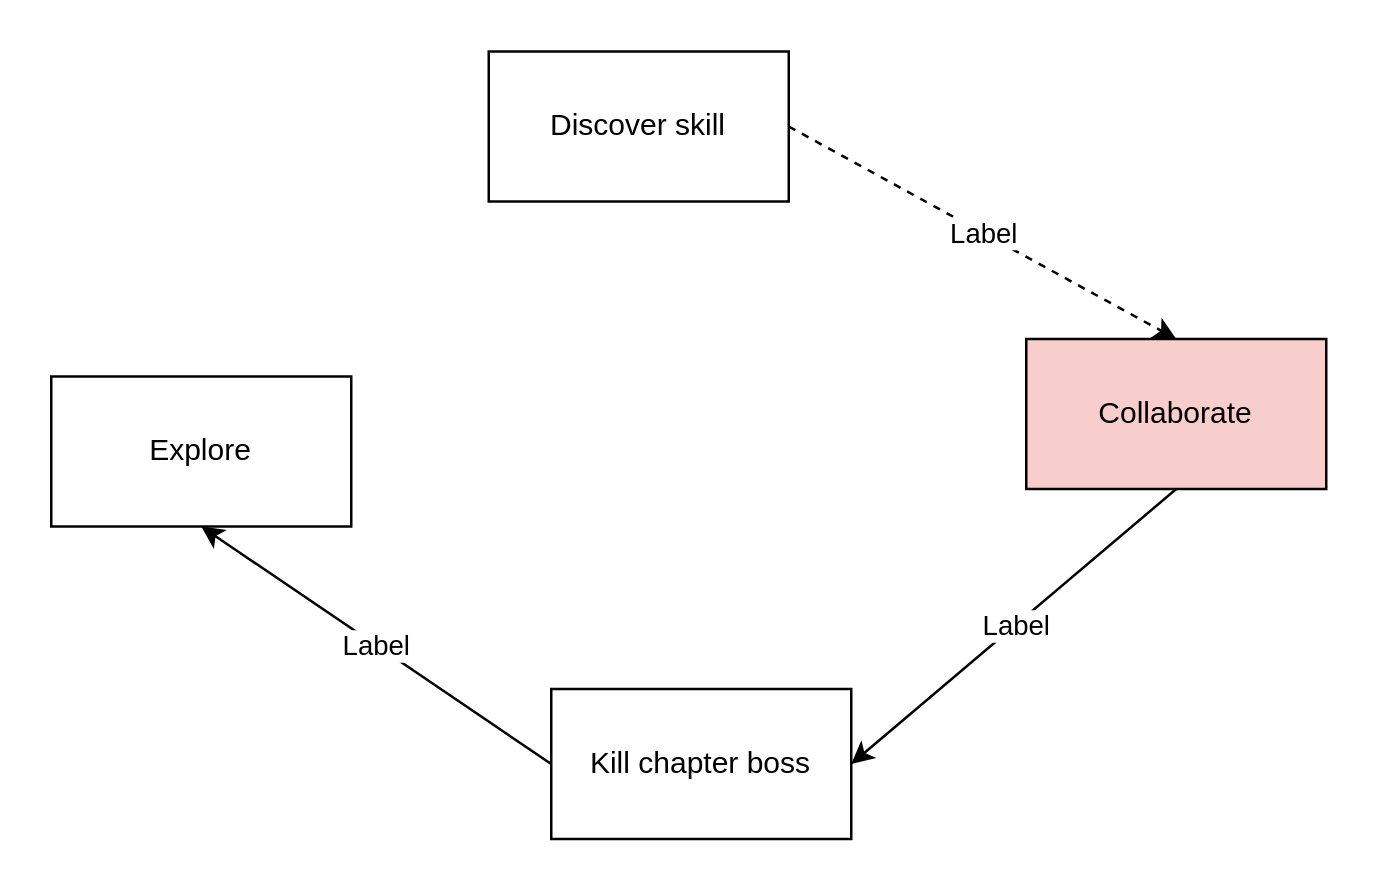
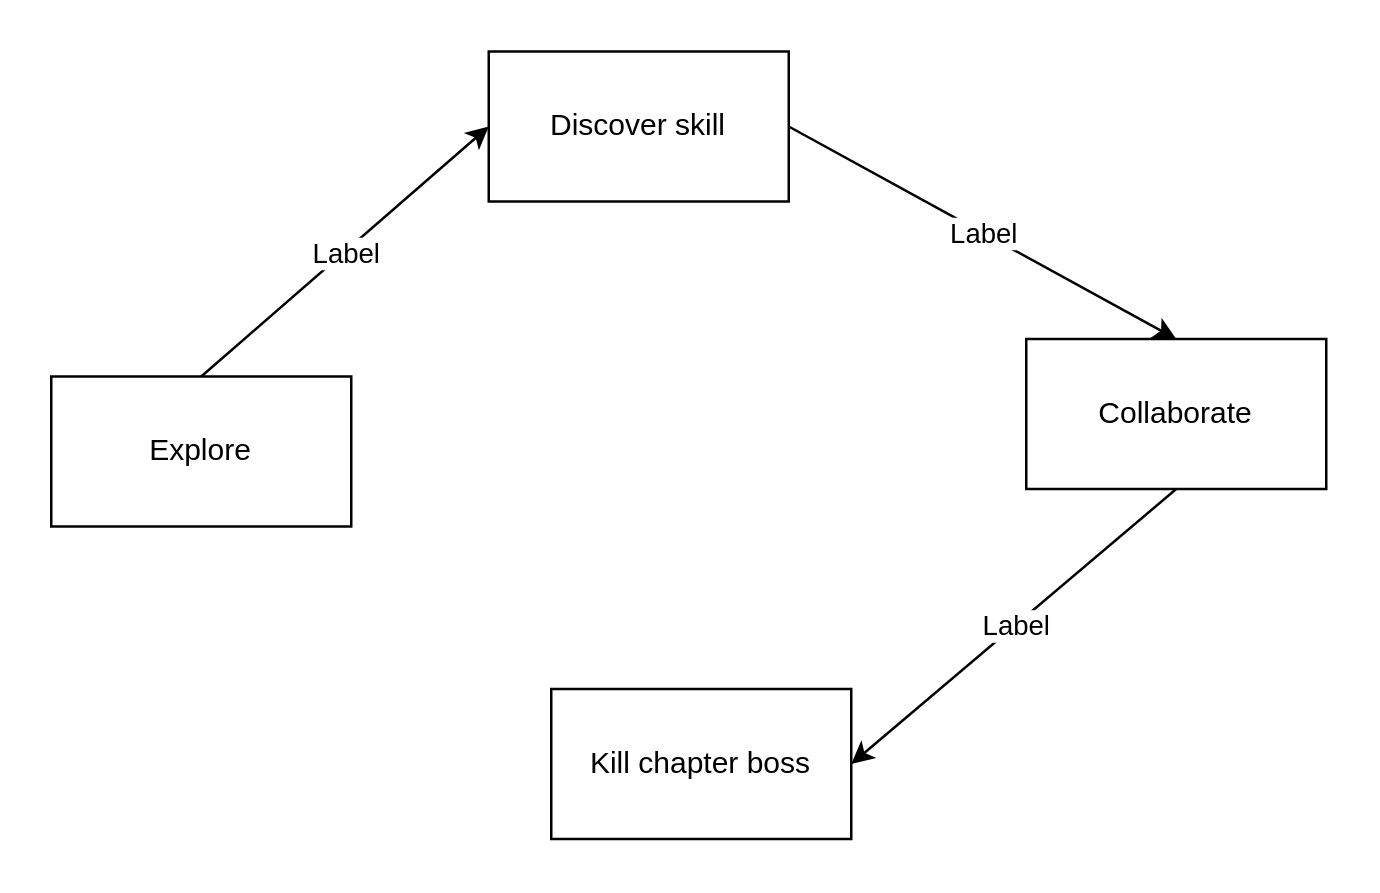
(876, 174) -> (876, 174)
none -> (276, 311)
(1176, 414) -> (1176, 414)
(476, 713) -> none
